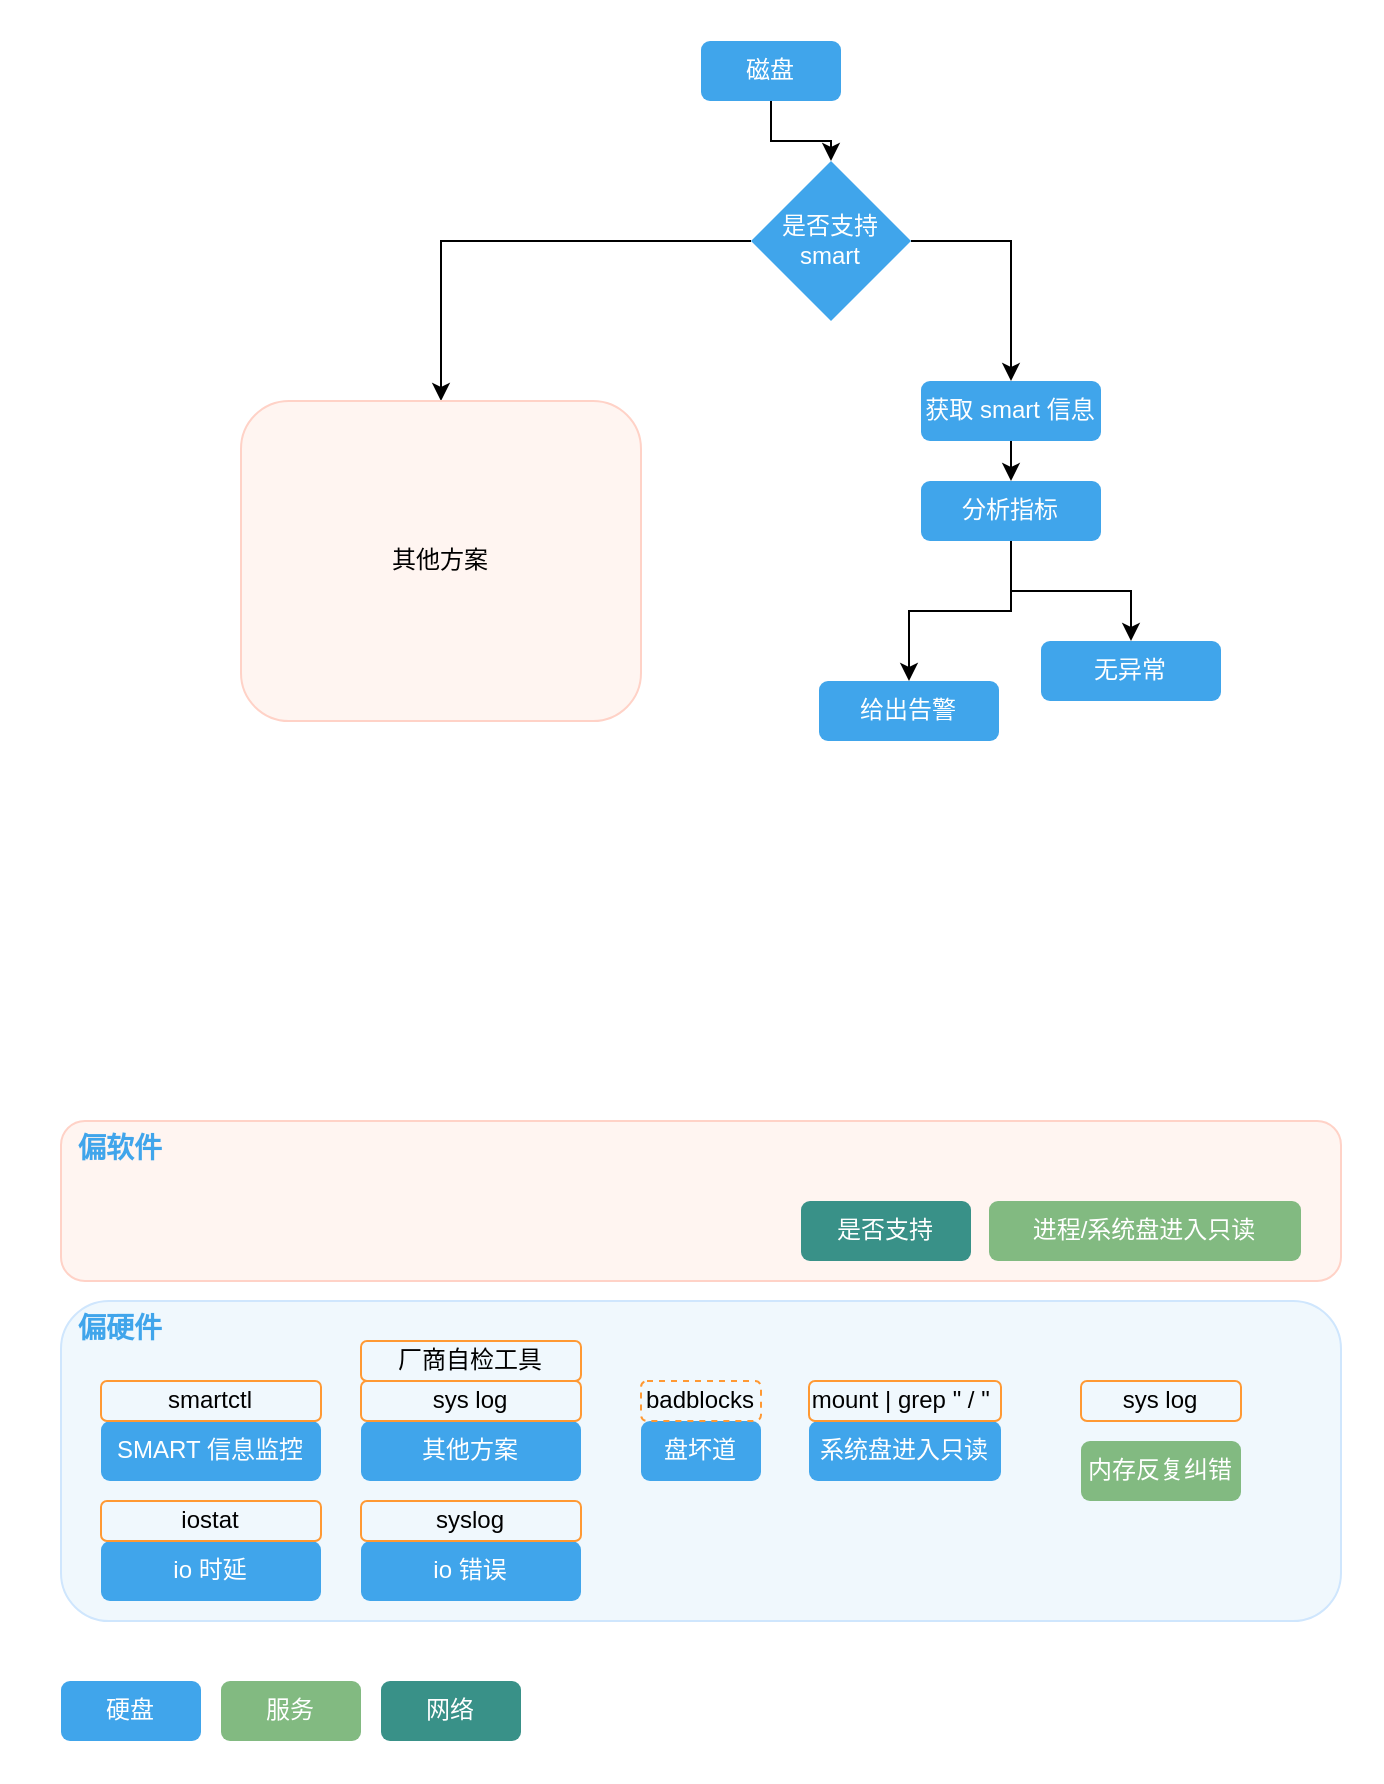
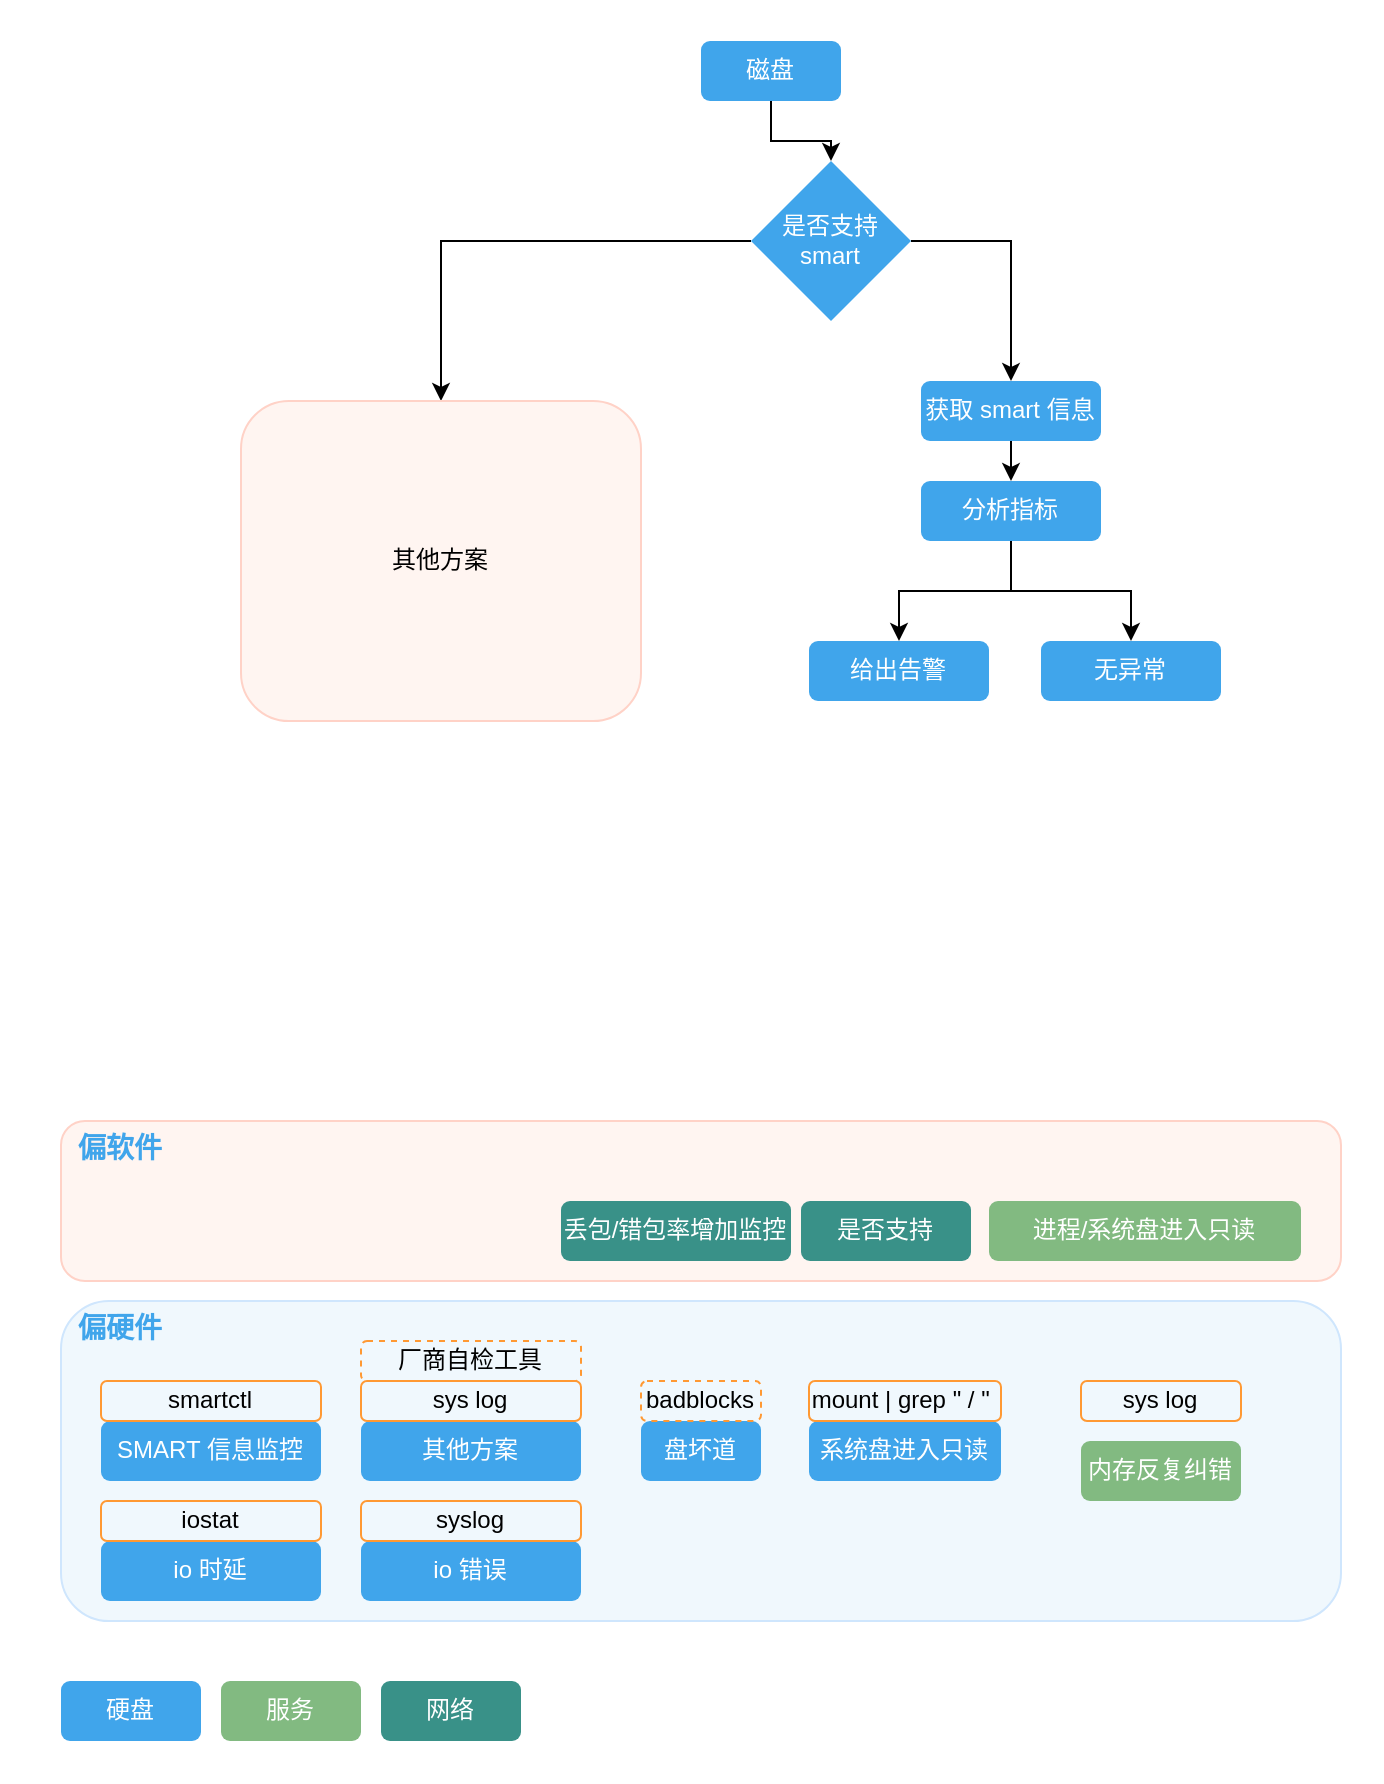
(909, 711) -> (899, 671)
none -> (676, 1231)
(471, 1361) -> (471, 1361)
